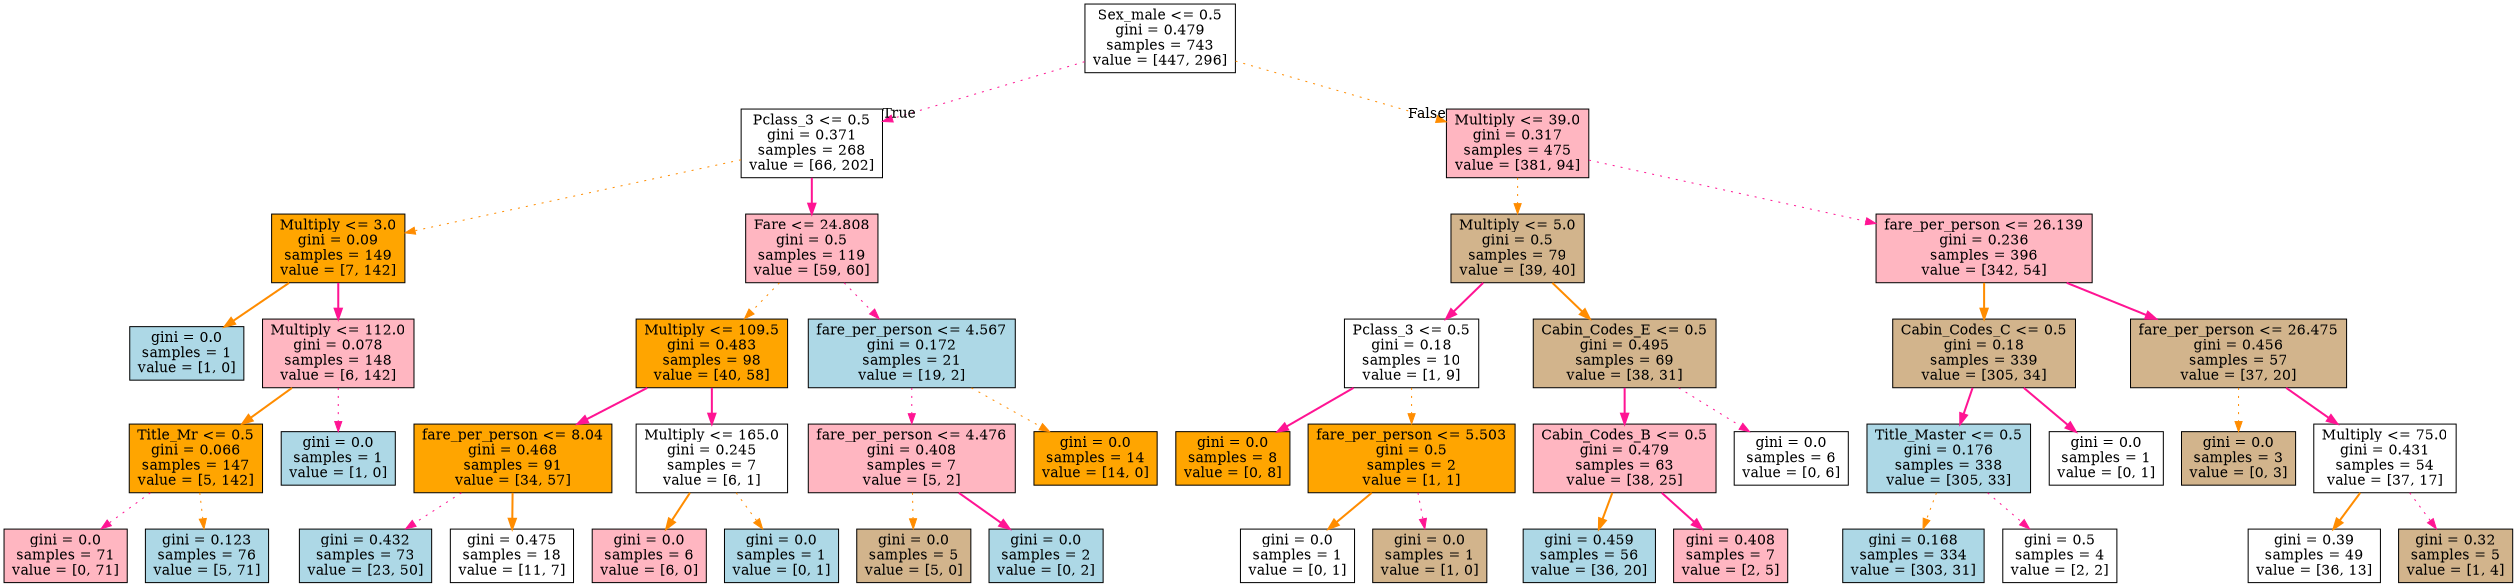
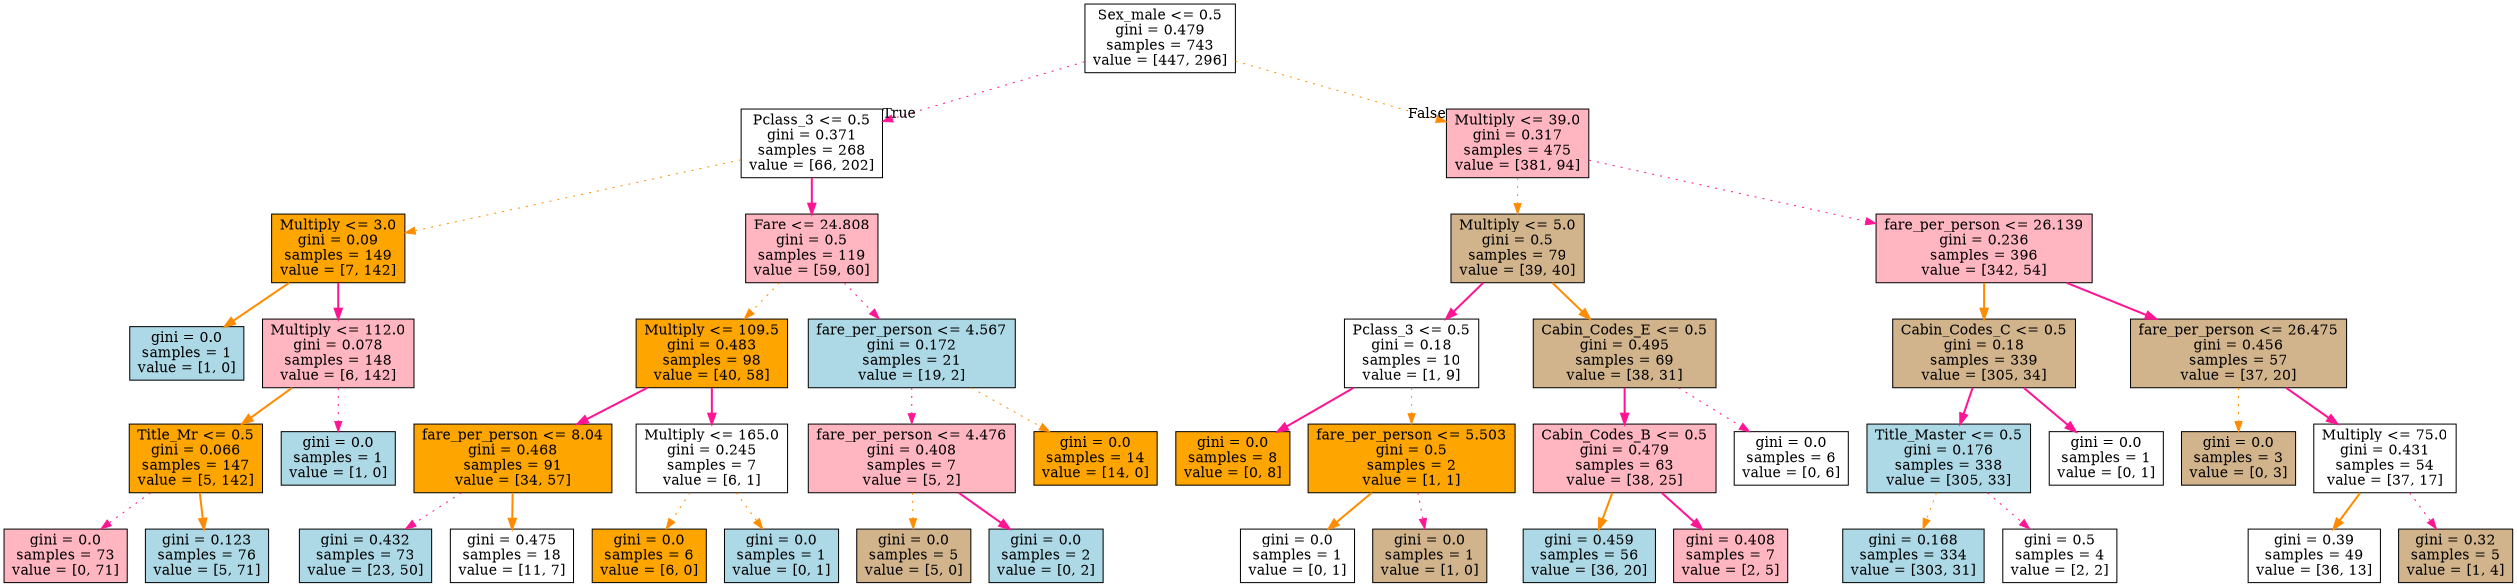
(201, 506) -> (201, 506)
(681, 506) -> (681, 506)
(66, 556) -> (66, 556)
(649, 556) -> (649, 556)
